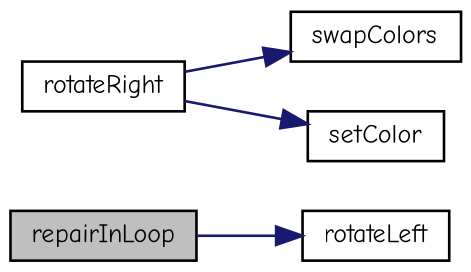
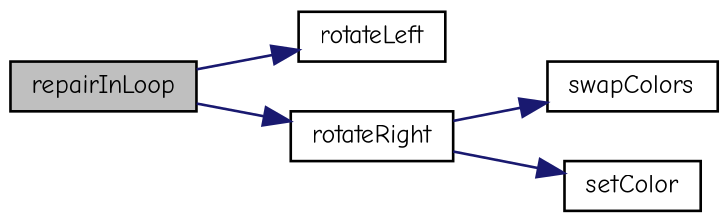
none -> (230, 110)
